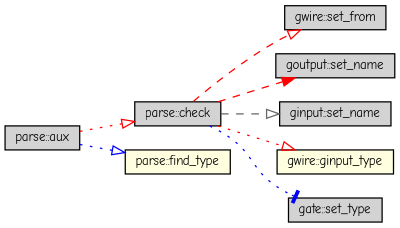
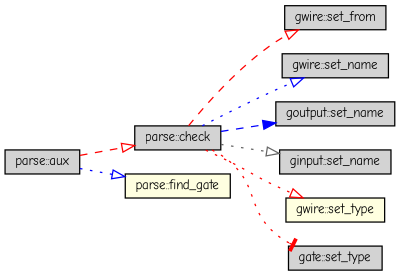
none -> (335, 66)
(250, 92) -> (242, 128)
(244, 114) -> (244, 148)
(101, 128) -> (101, 152)
(251, 160) -> (252, 196)
(178, 162) -> (178, 186)
(335, 162) -> (335, 210)
